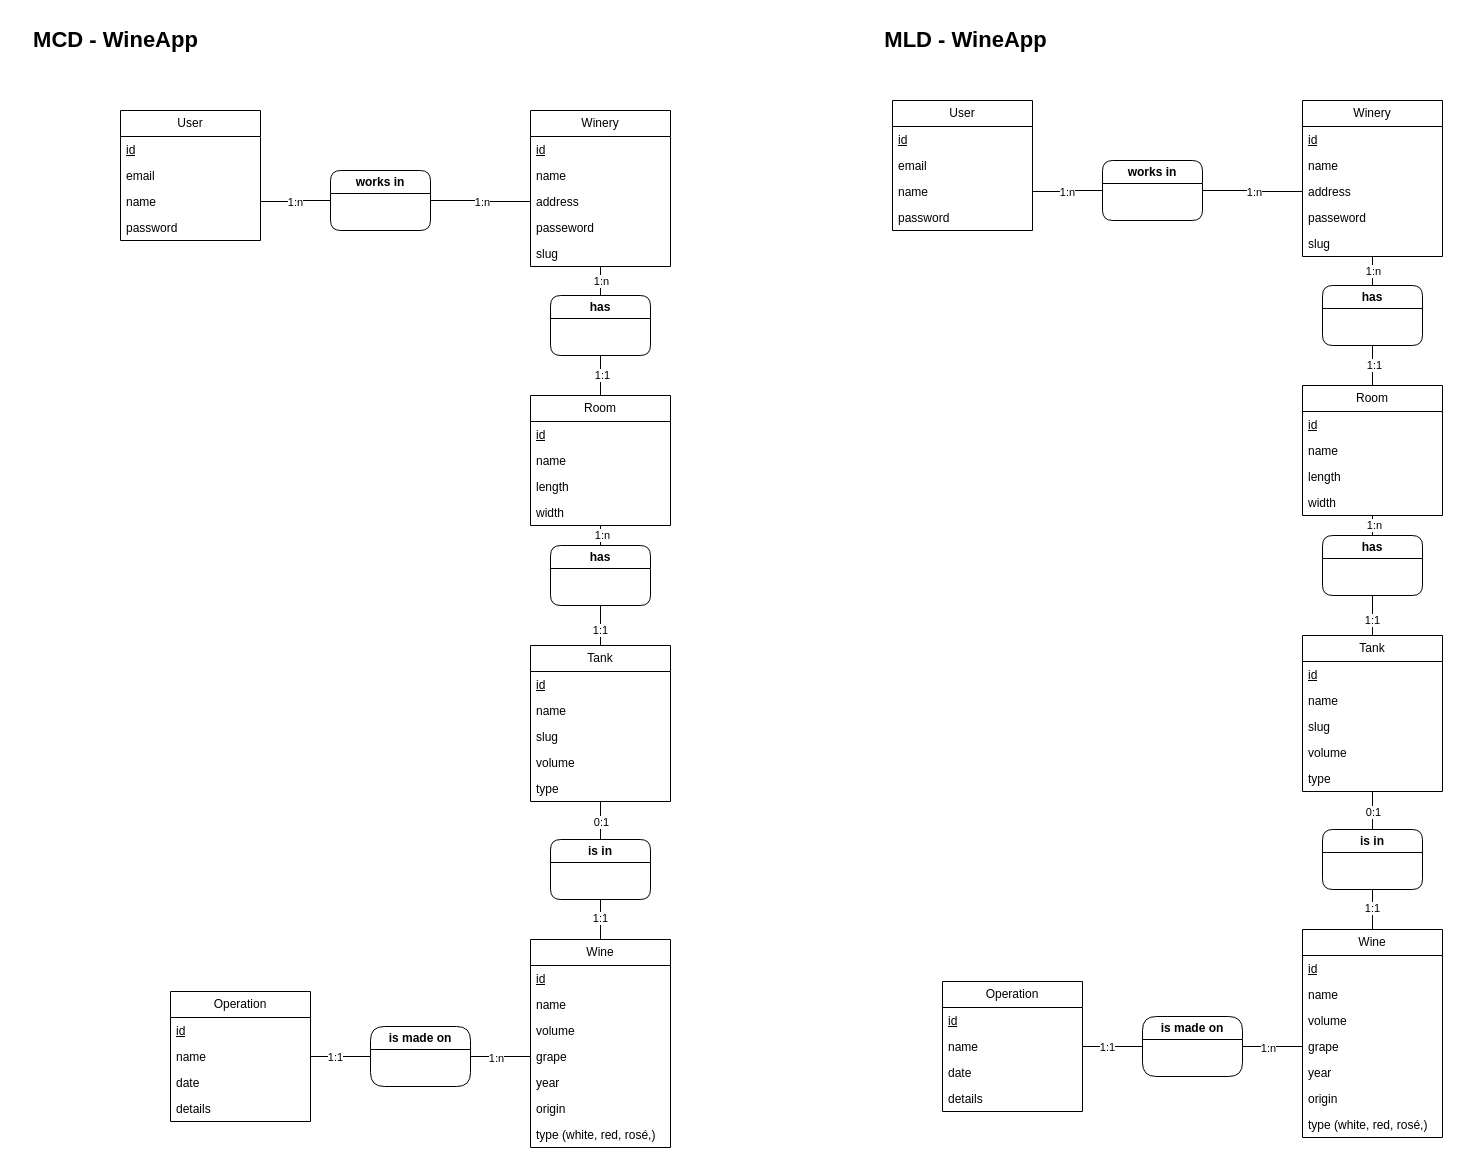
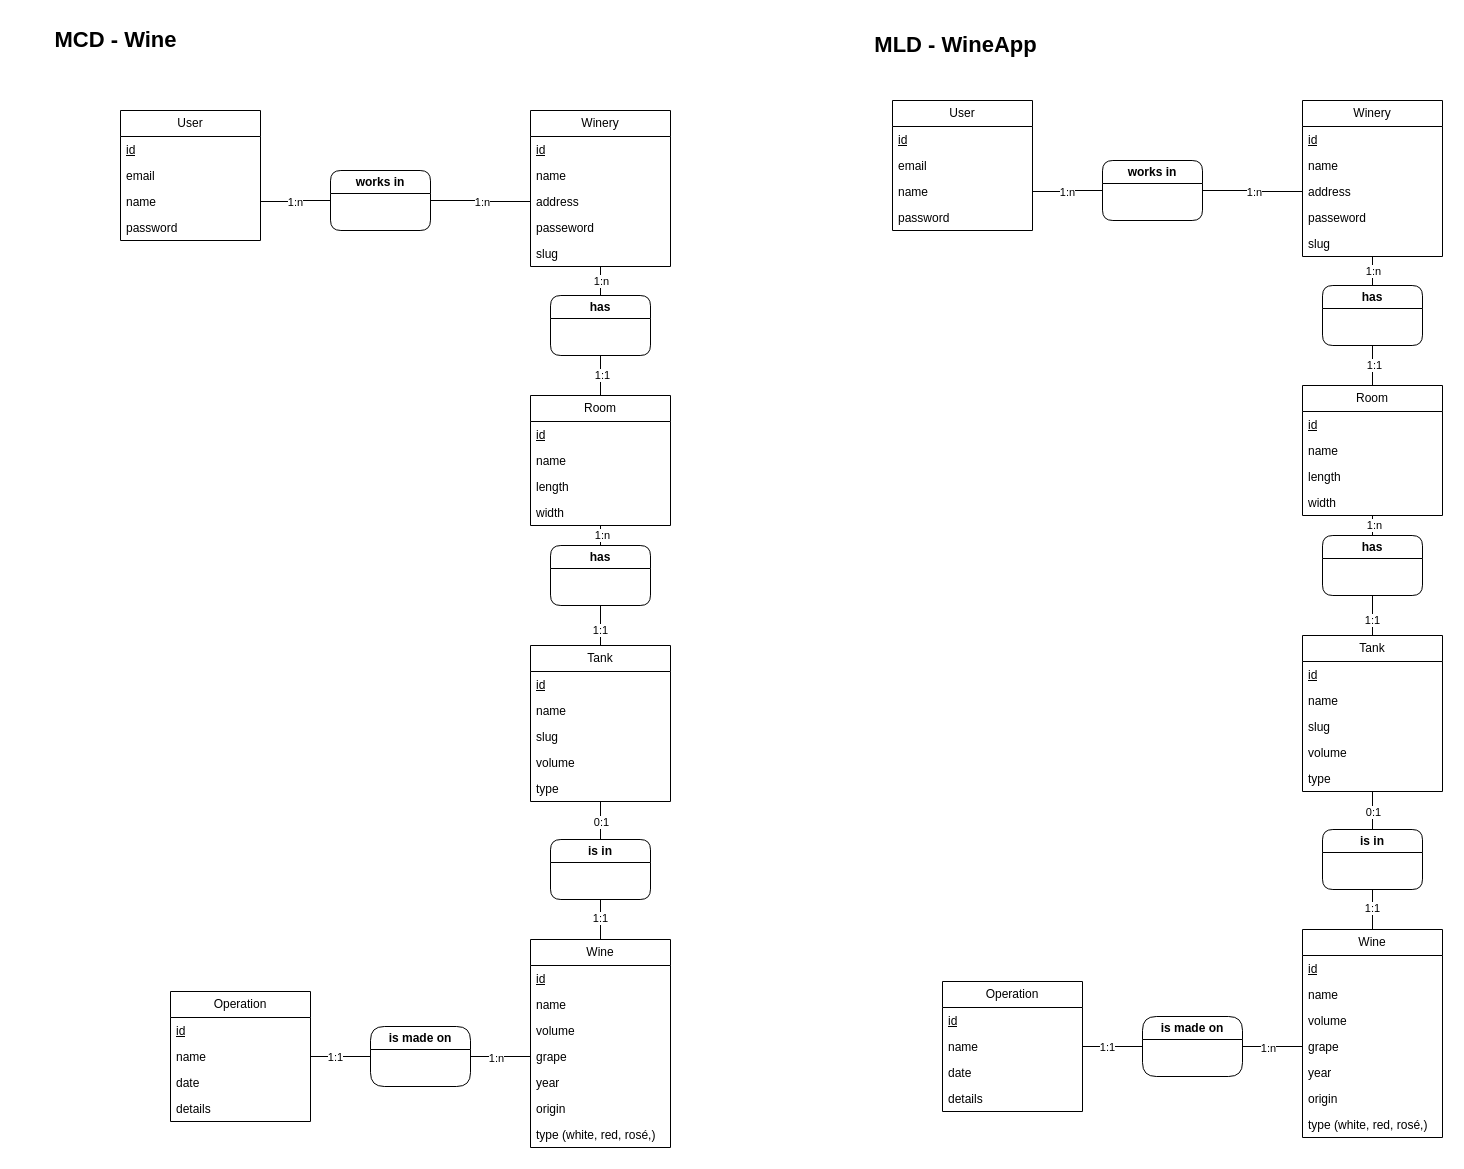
(116, 41) -> (116, 41)
(966, 41) -> (956, 46)
